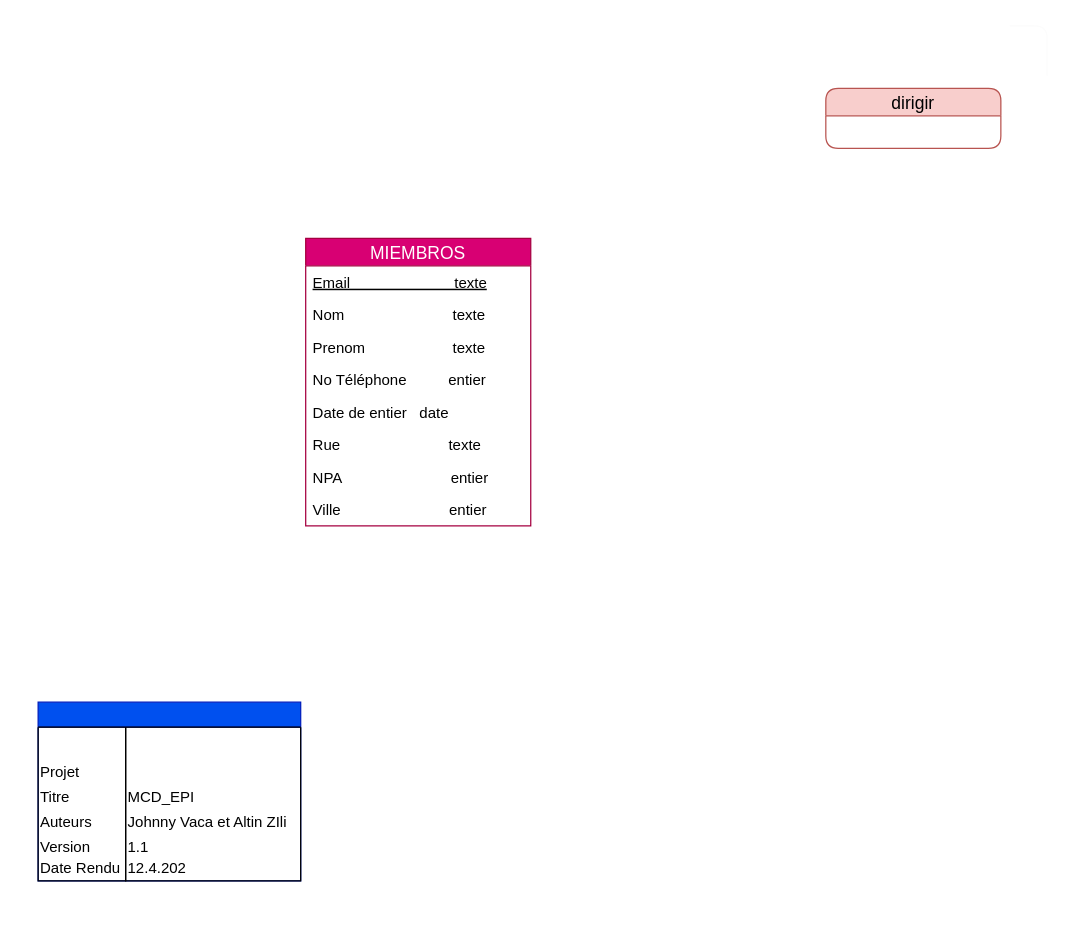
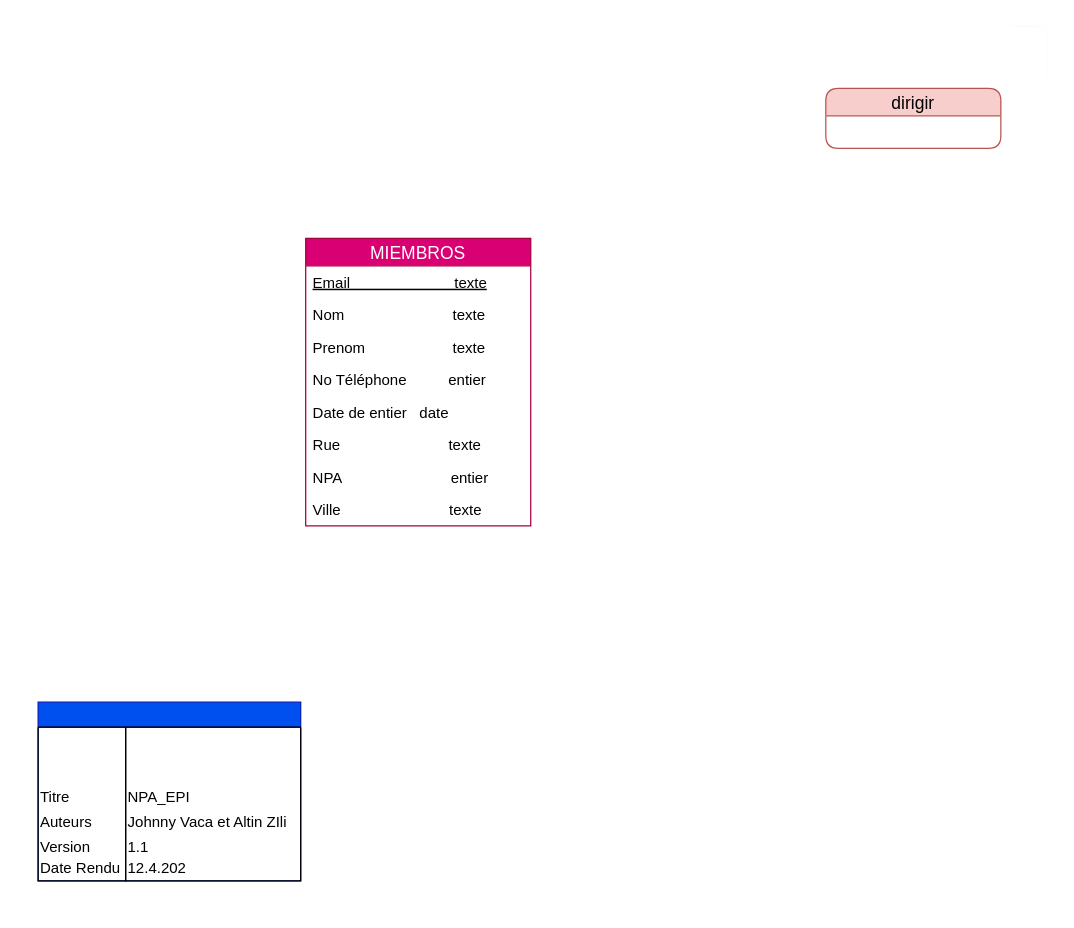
(435, 510) -> (433, 510)
(69, 772) -> none
(158, 797) -> (158, 797)
